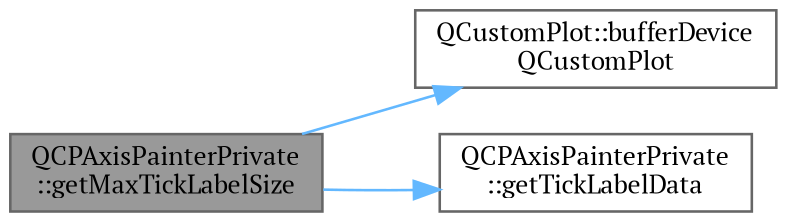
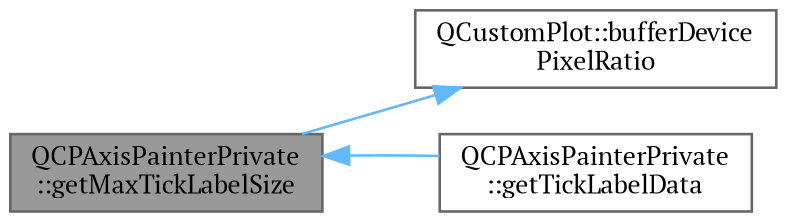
(596, 49) -> (596, 49)
(368, 190) -> (395, 155)
